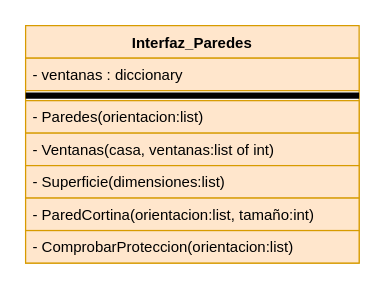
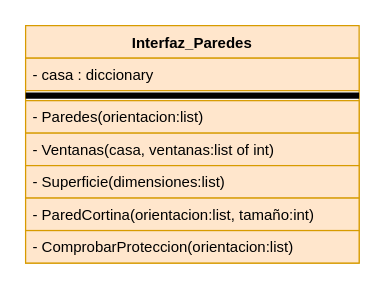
(117, 75) -> (101, 75)
